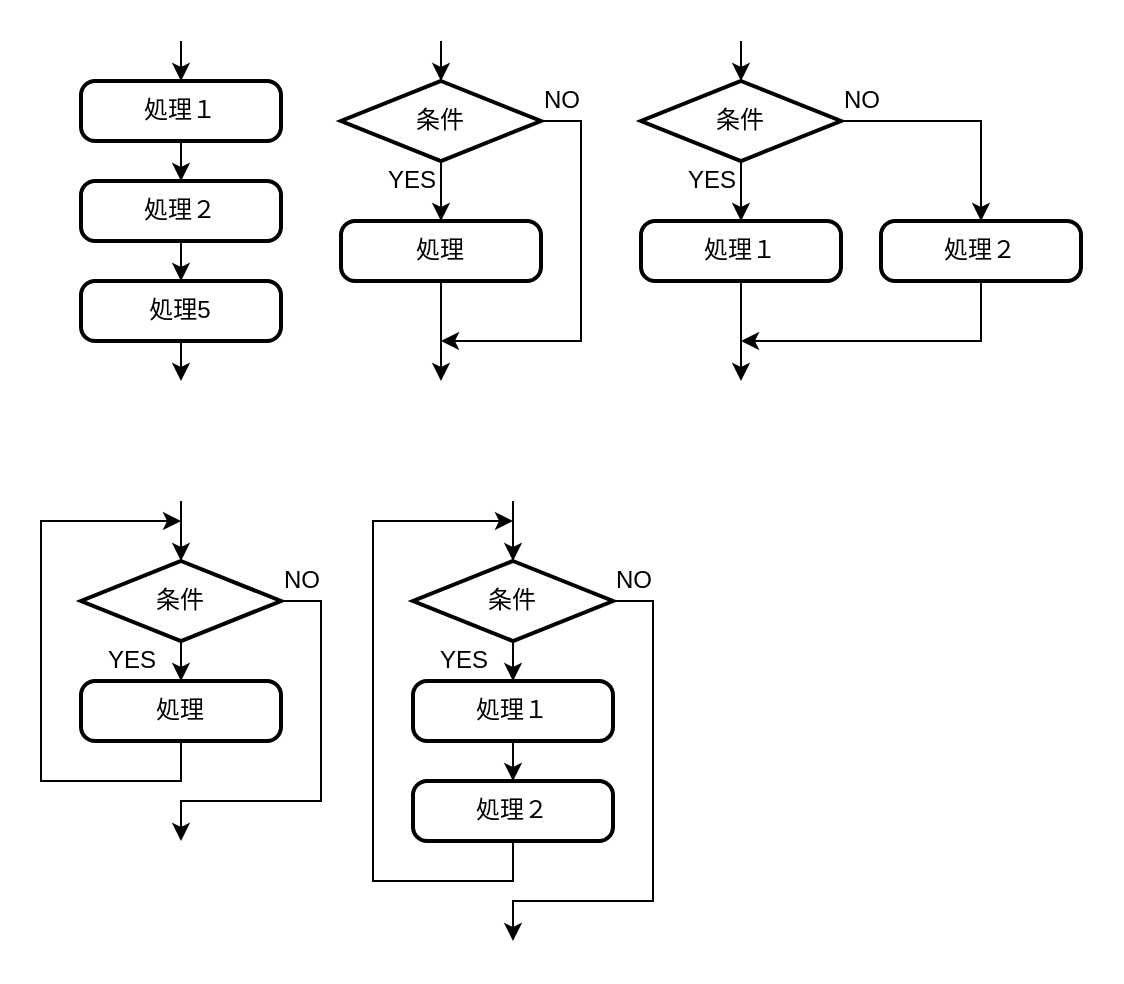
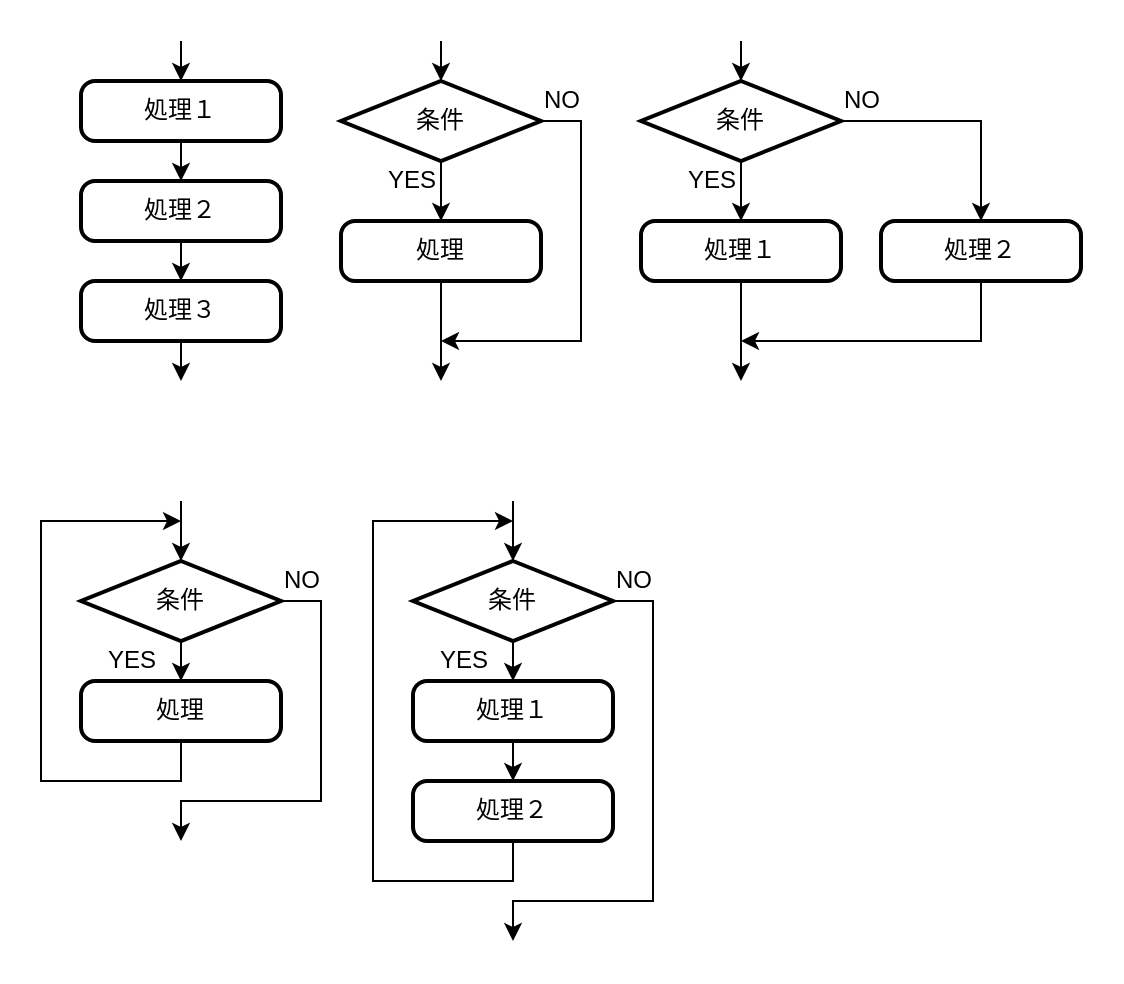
(181, 311) -> (181, 311)
